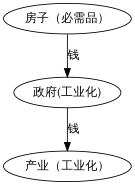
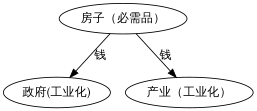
(67, 125) -> (153, 52)
